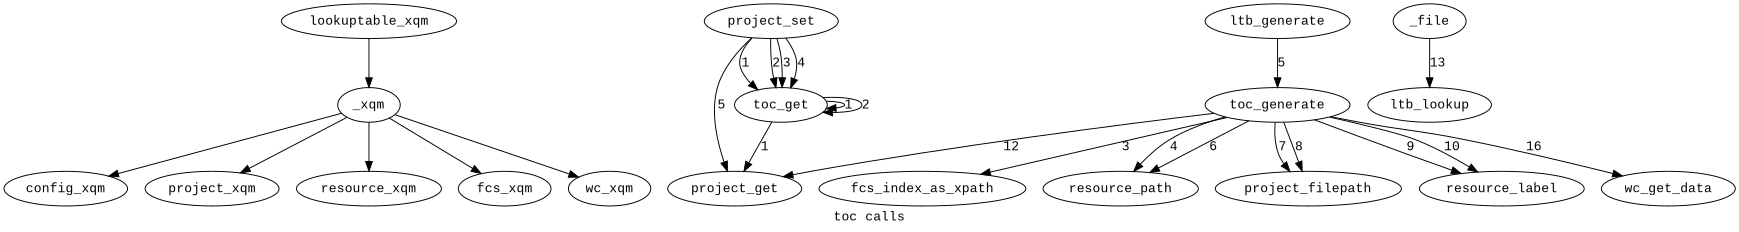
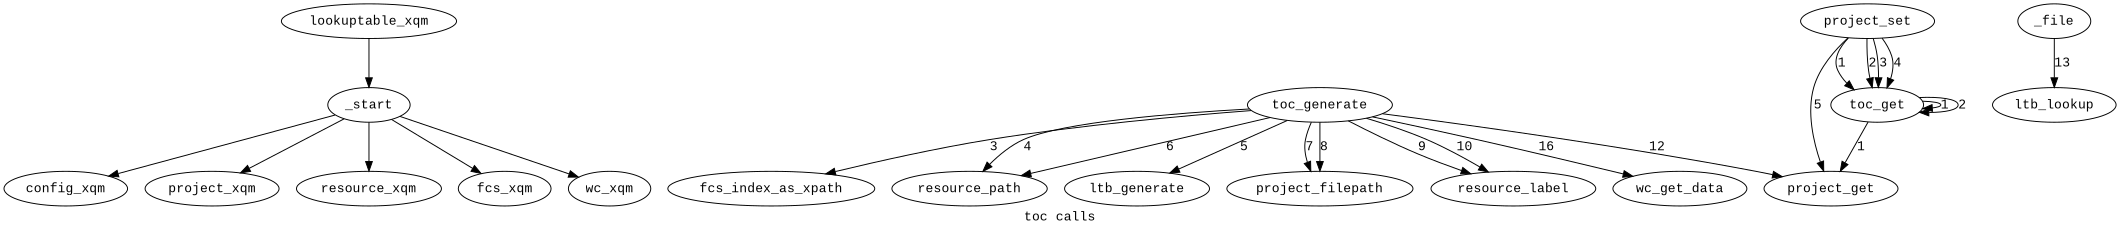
(1278, 58) -> (1233, 145)
(369, 105) -> (369, 105)
